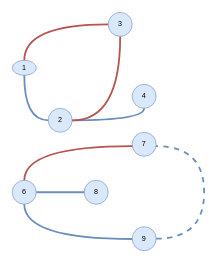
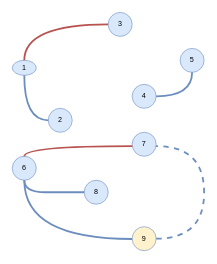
none -> (192, 60)
(115, 83) -> none
none -> (180, 92)
(114, 119) -> none
(24, 192) -> (24, 168)
(144, 239) -> (144, 239)
